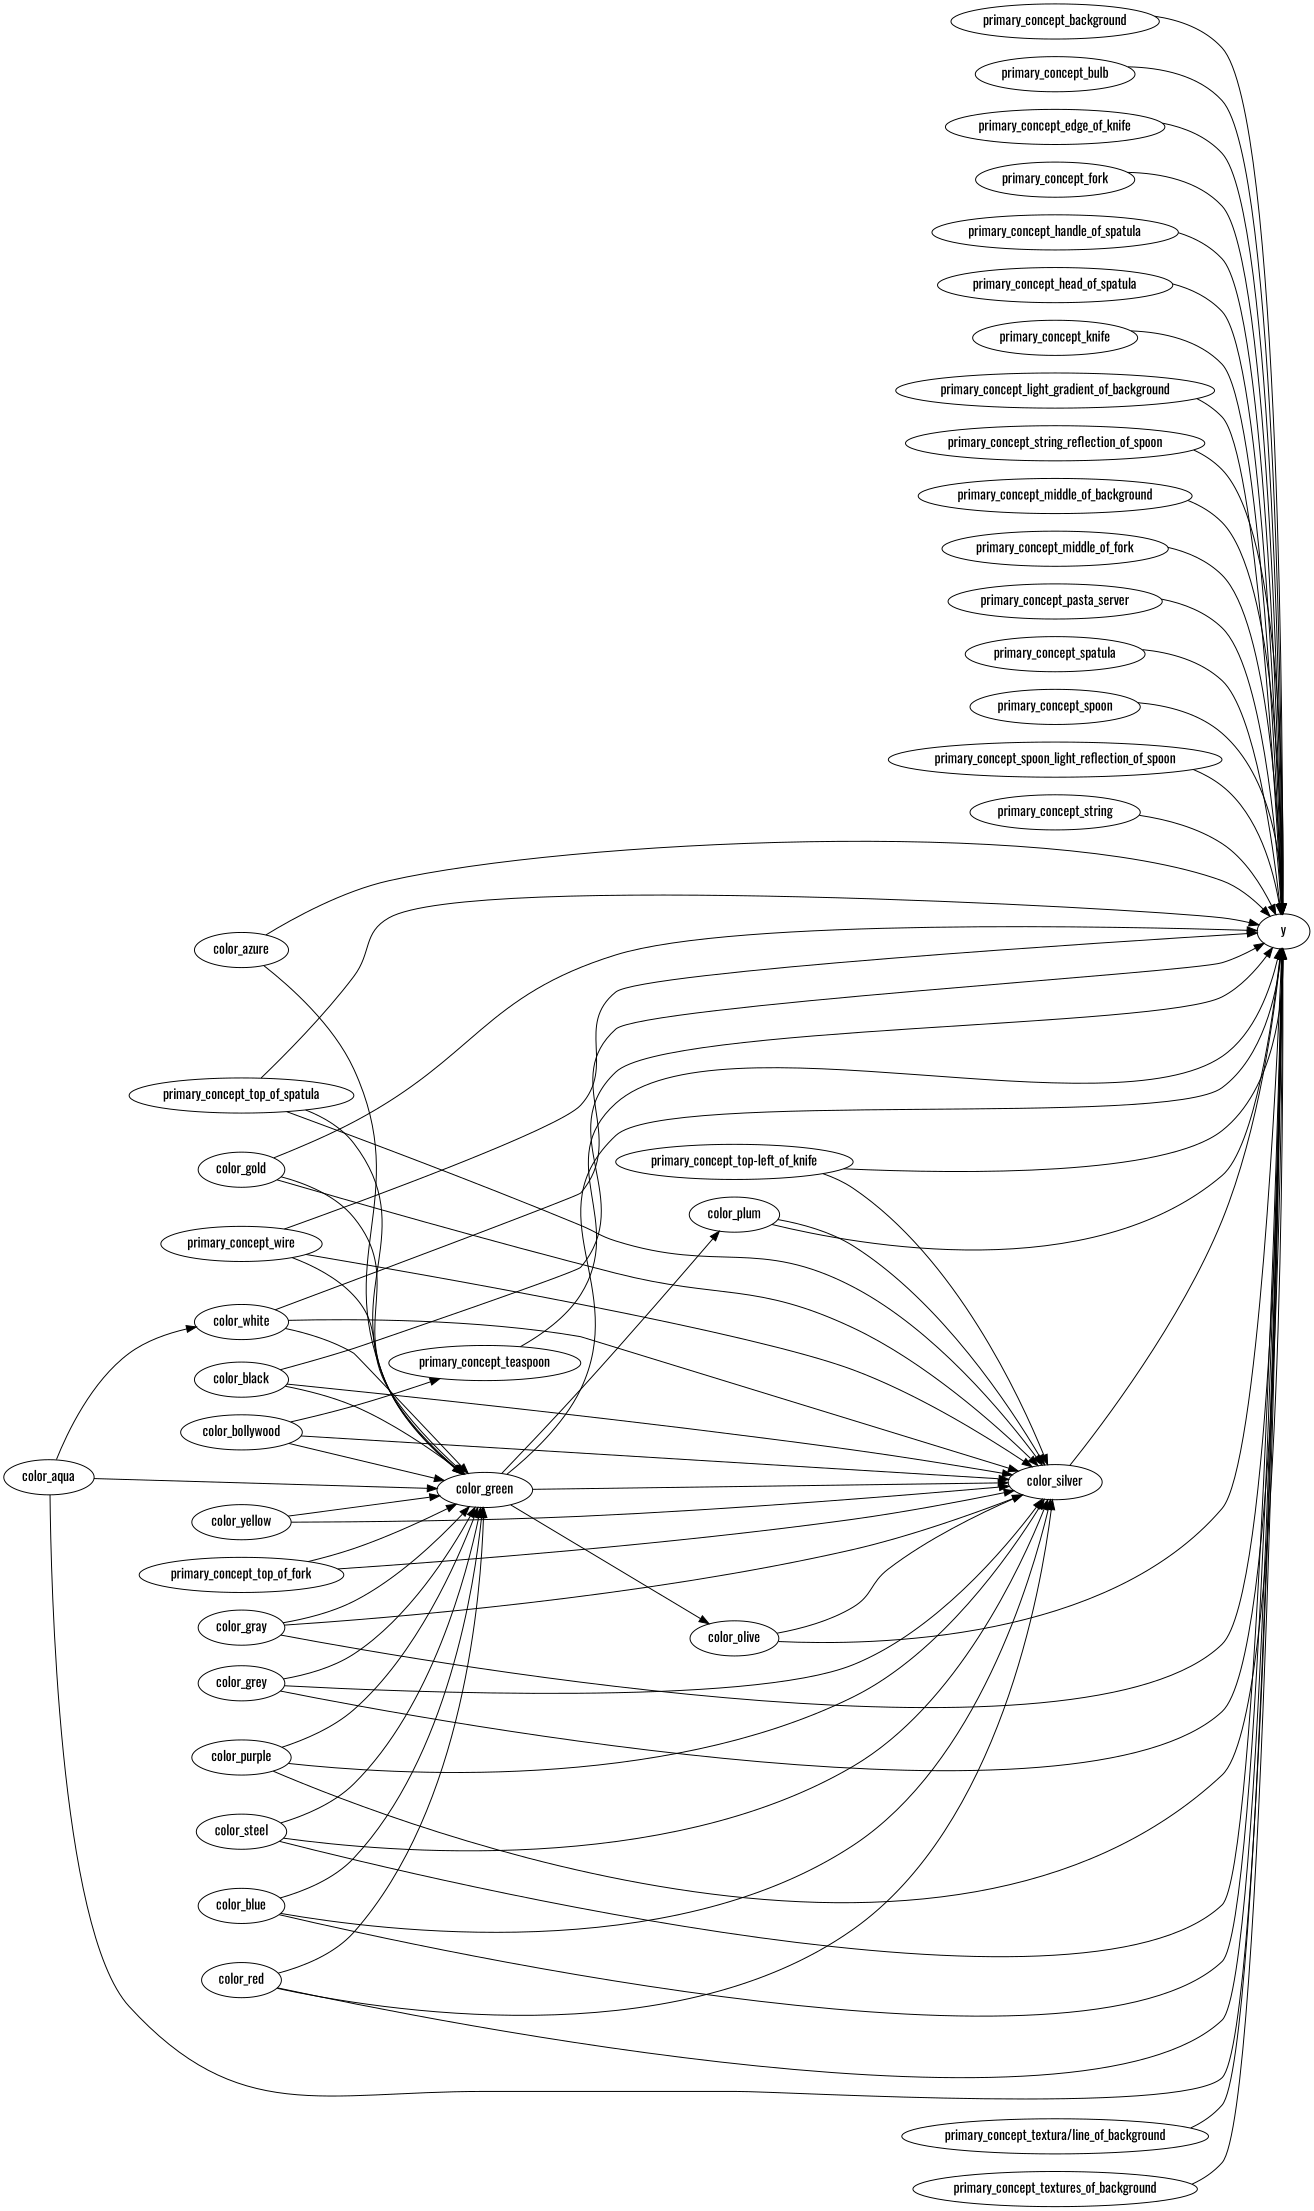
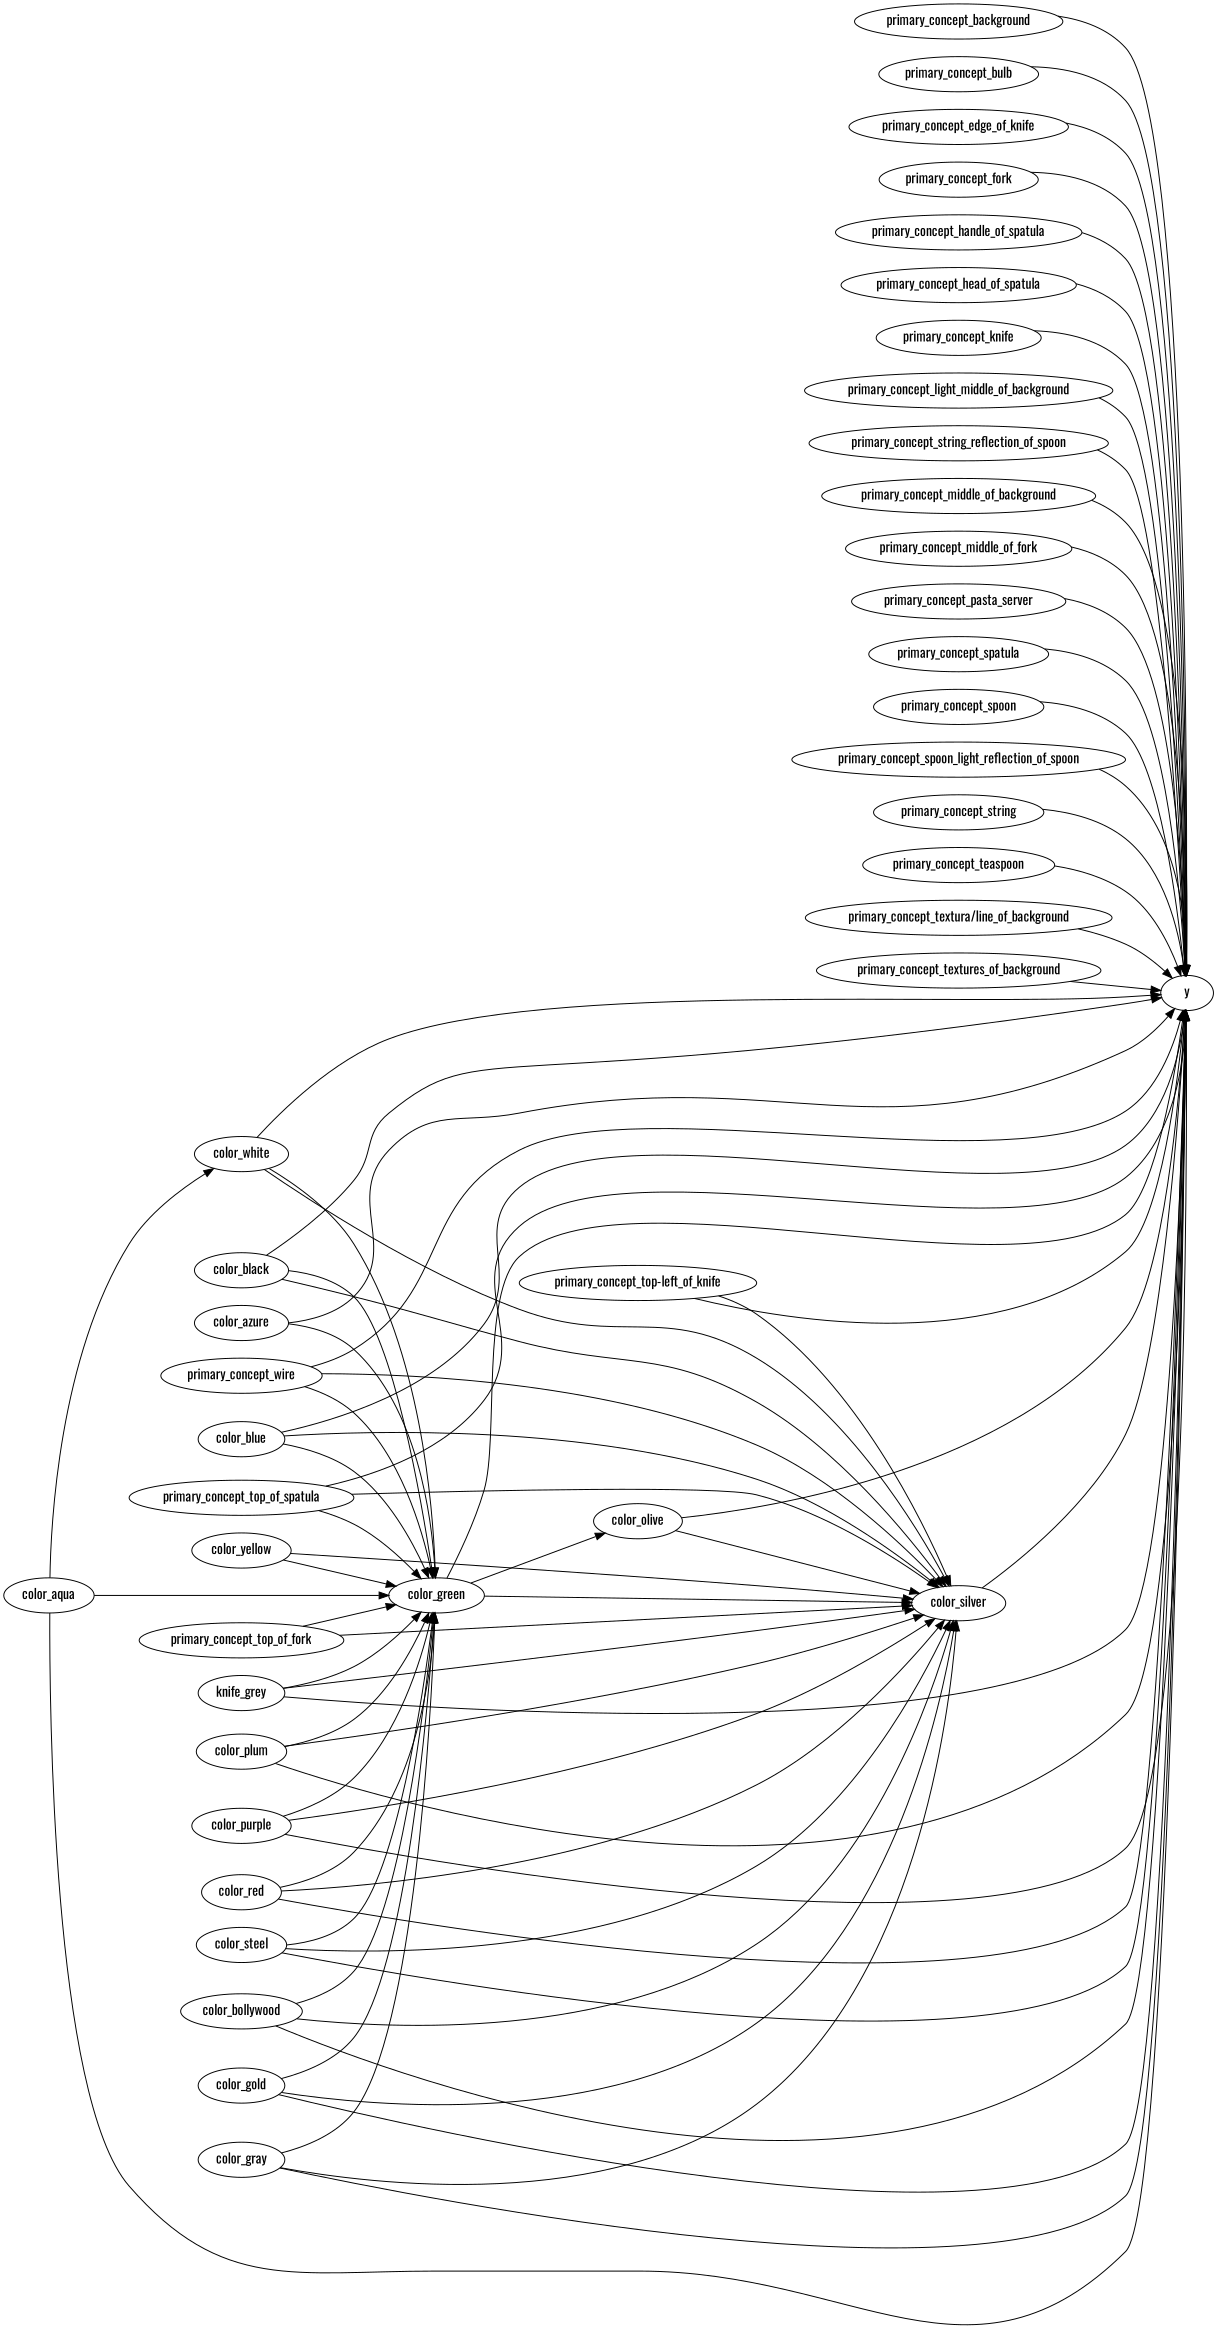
(1055, 391) -> (959, 391)
(609, 1358) -> (364, 1711)
(365, 1403) -> (1140, 1969)
(241, 1683) -> (241, 1693)
